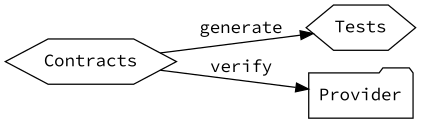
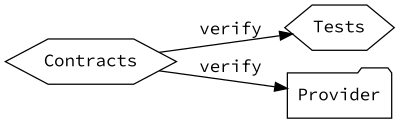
(241, 28) -> (231, 30)
